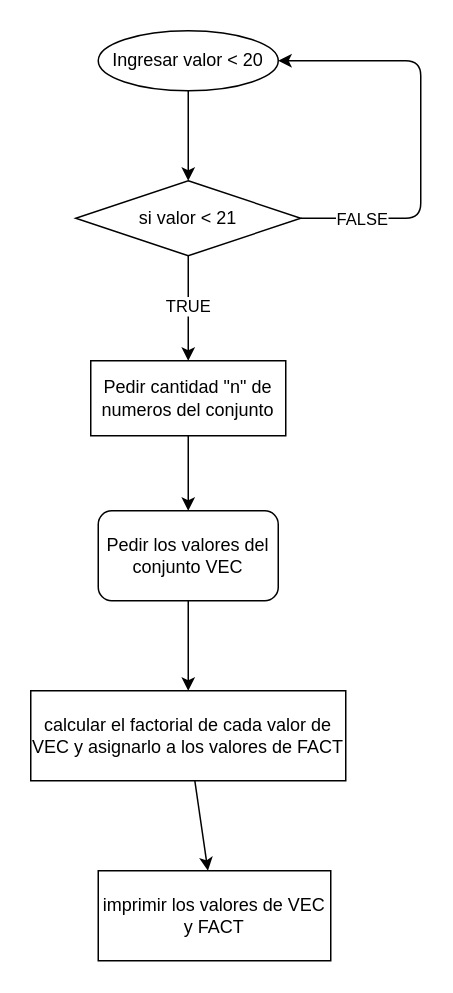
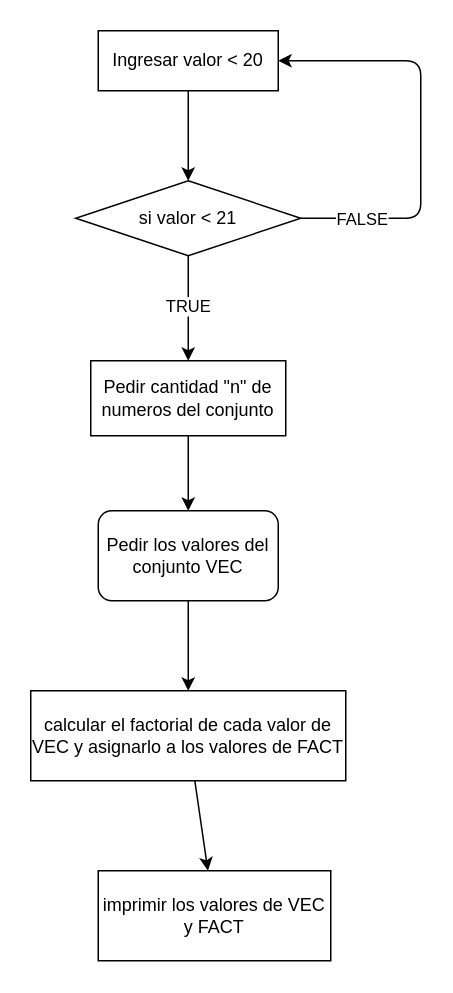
(188, 61) -> (188, 61)
